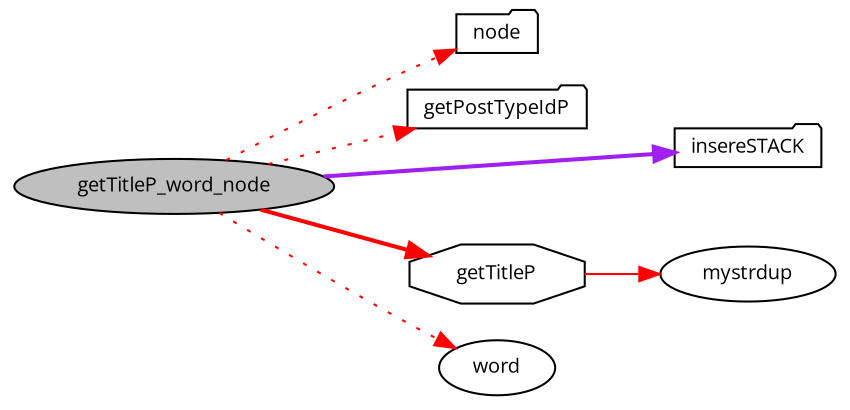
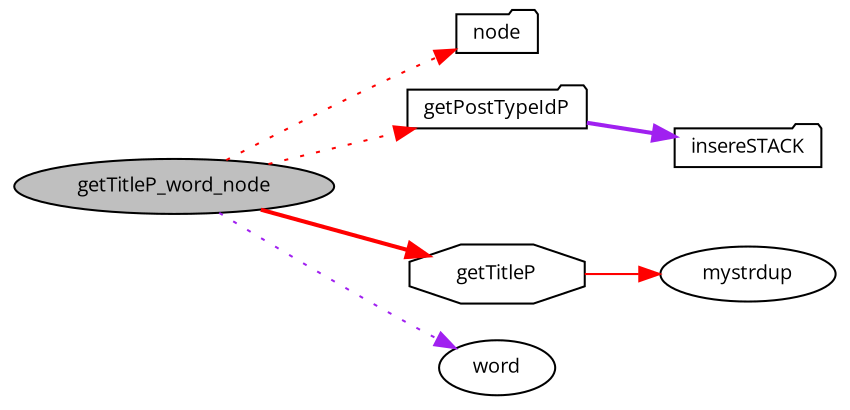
(489, 165) -> (620, 128)
(327, 277) -> (327, 277)
